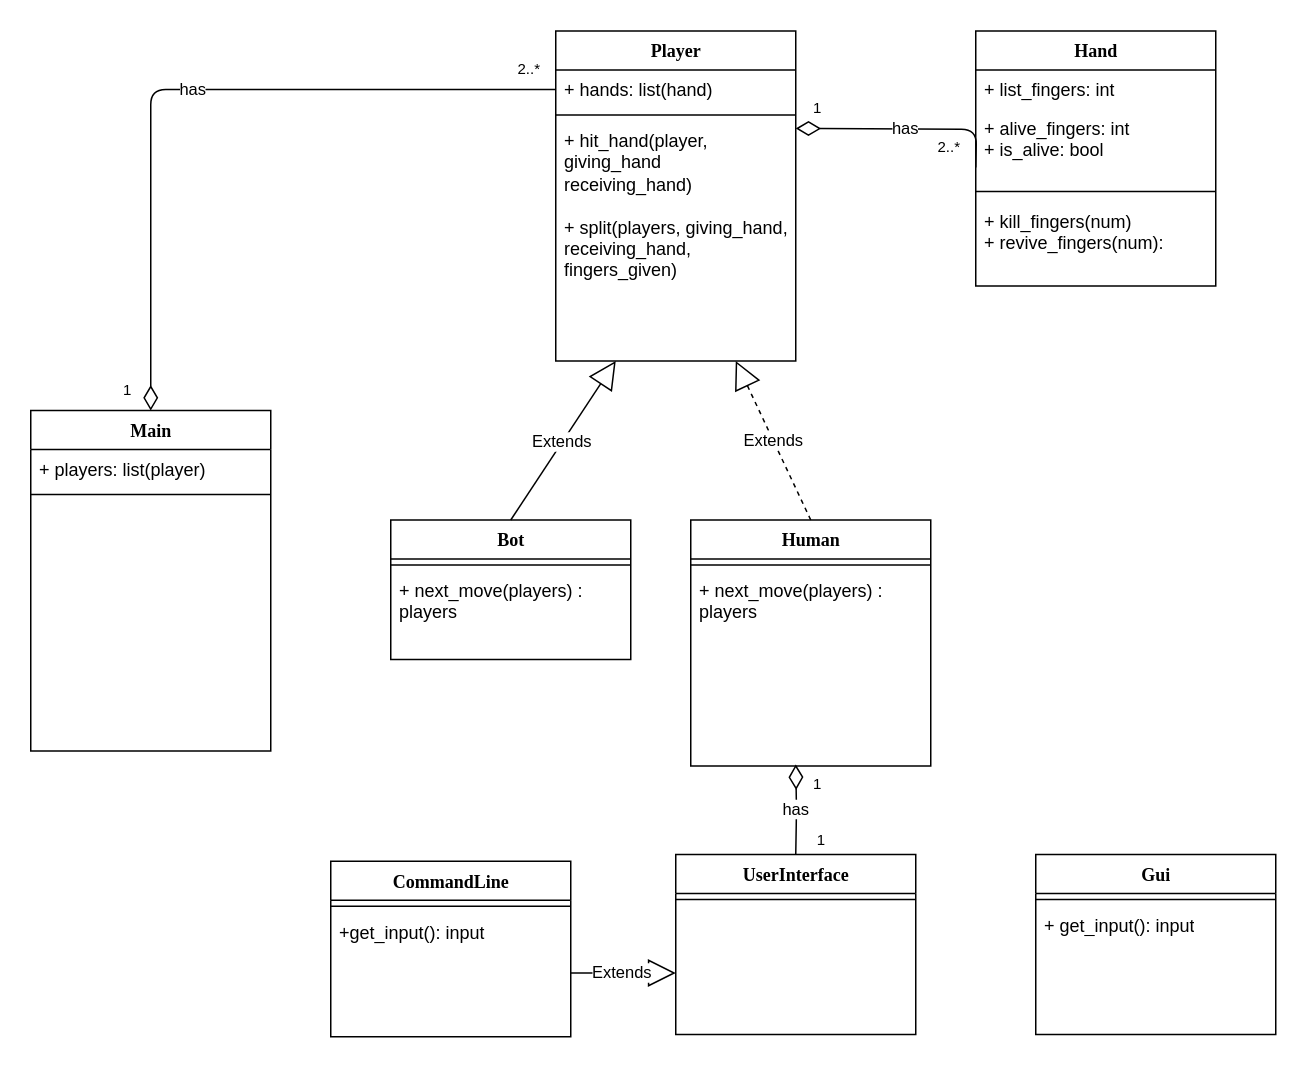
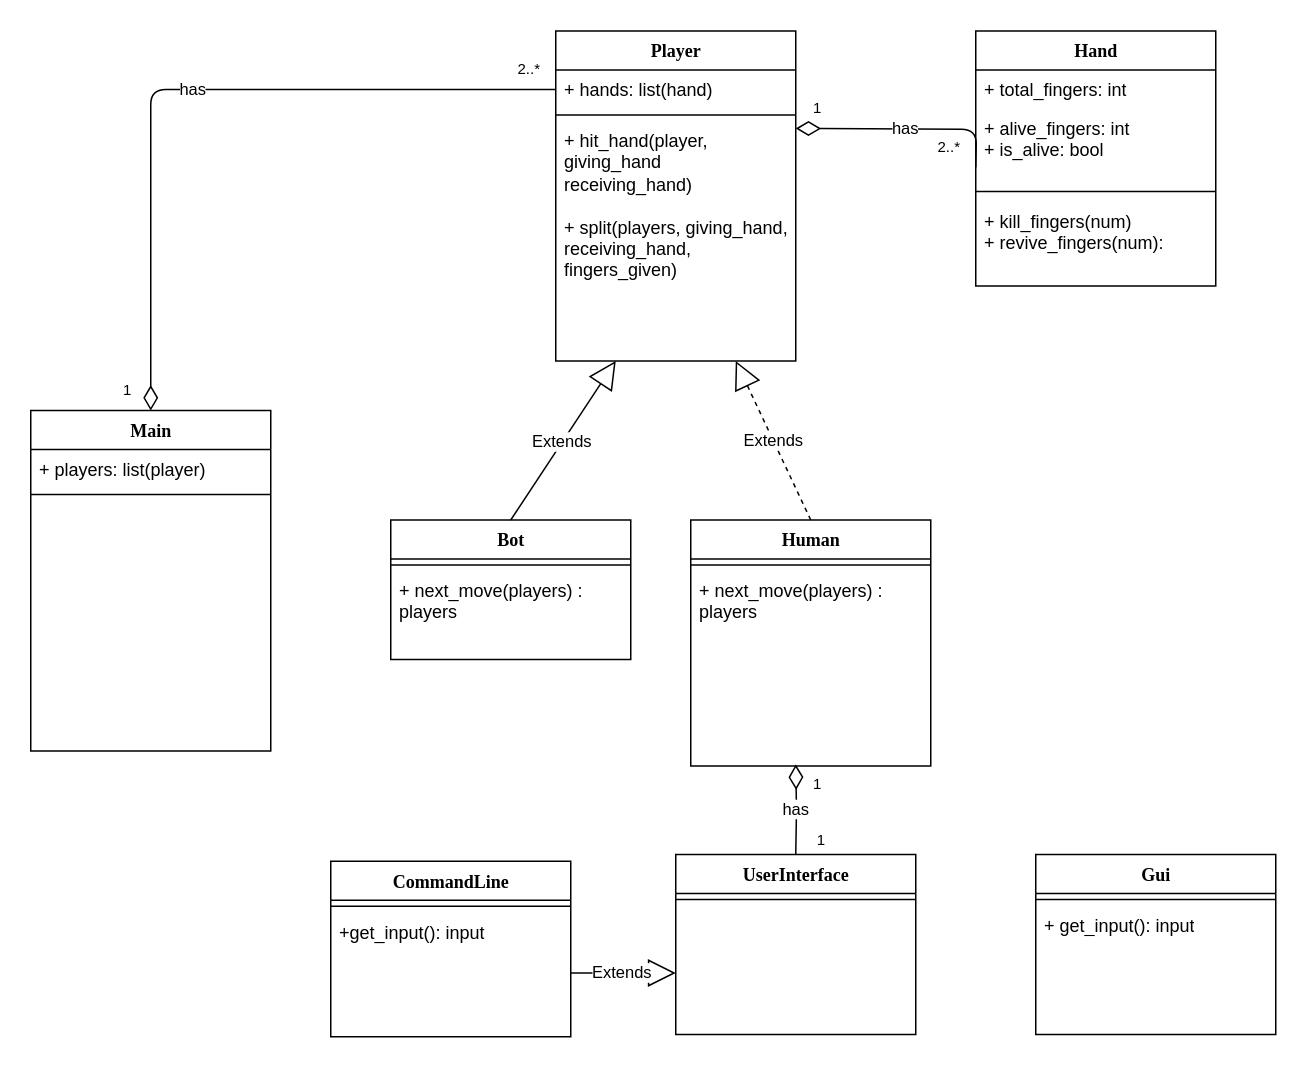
(1064, 91) -> (1072, 91)
